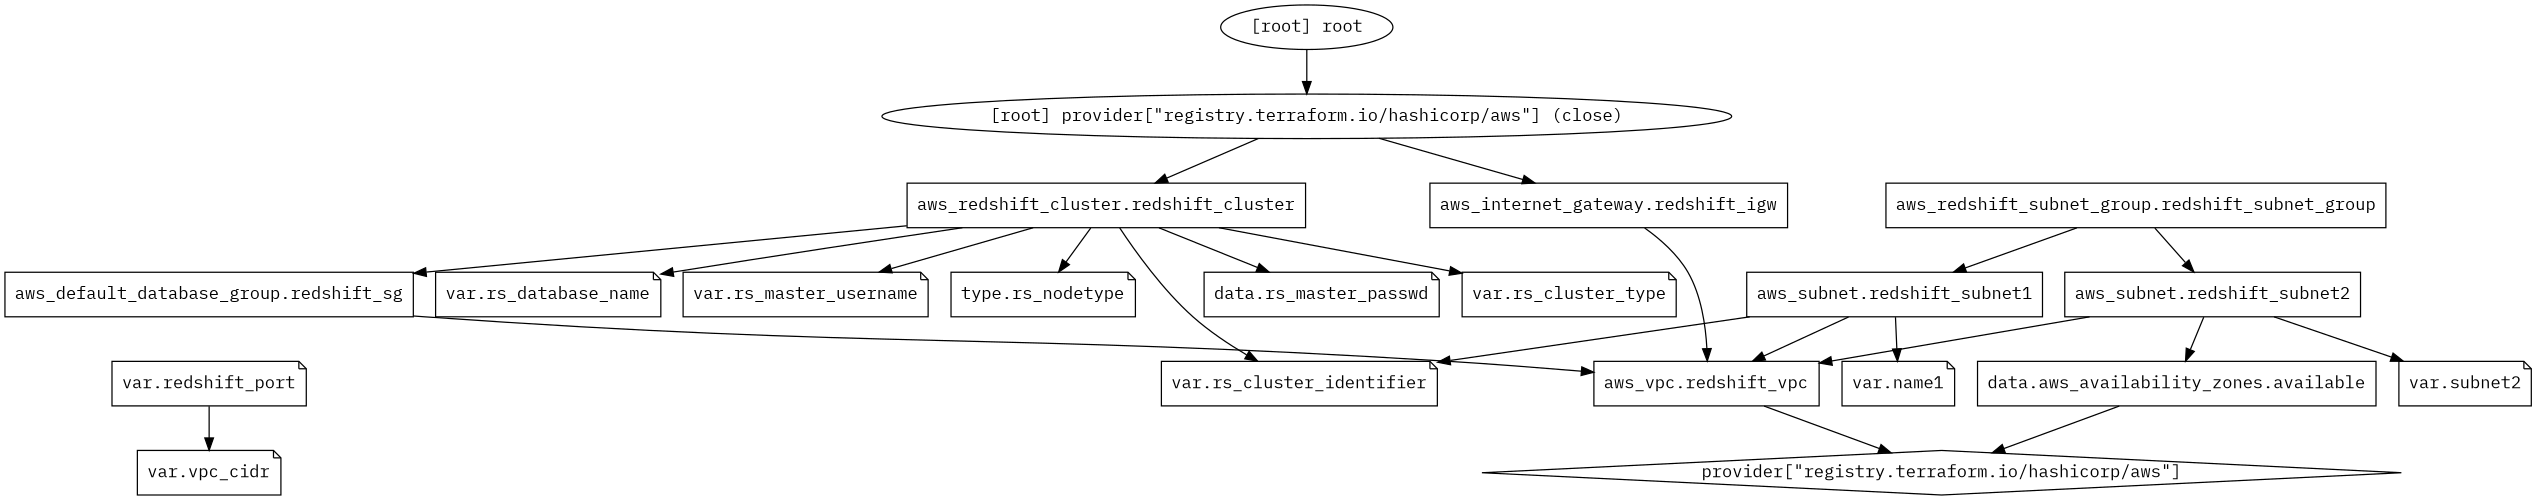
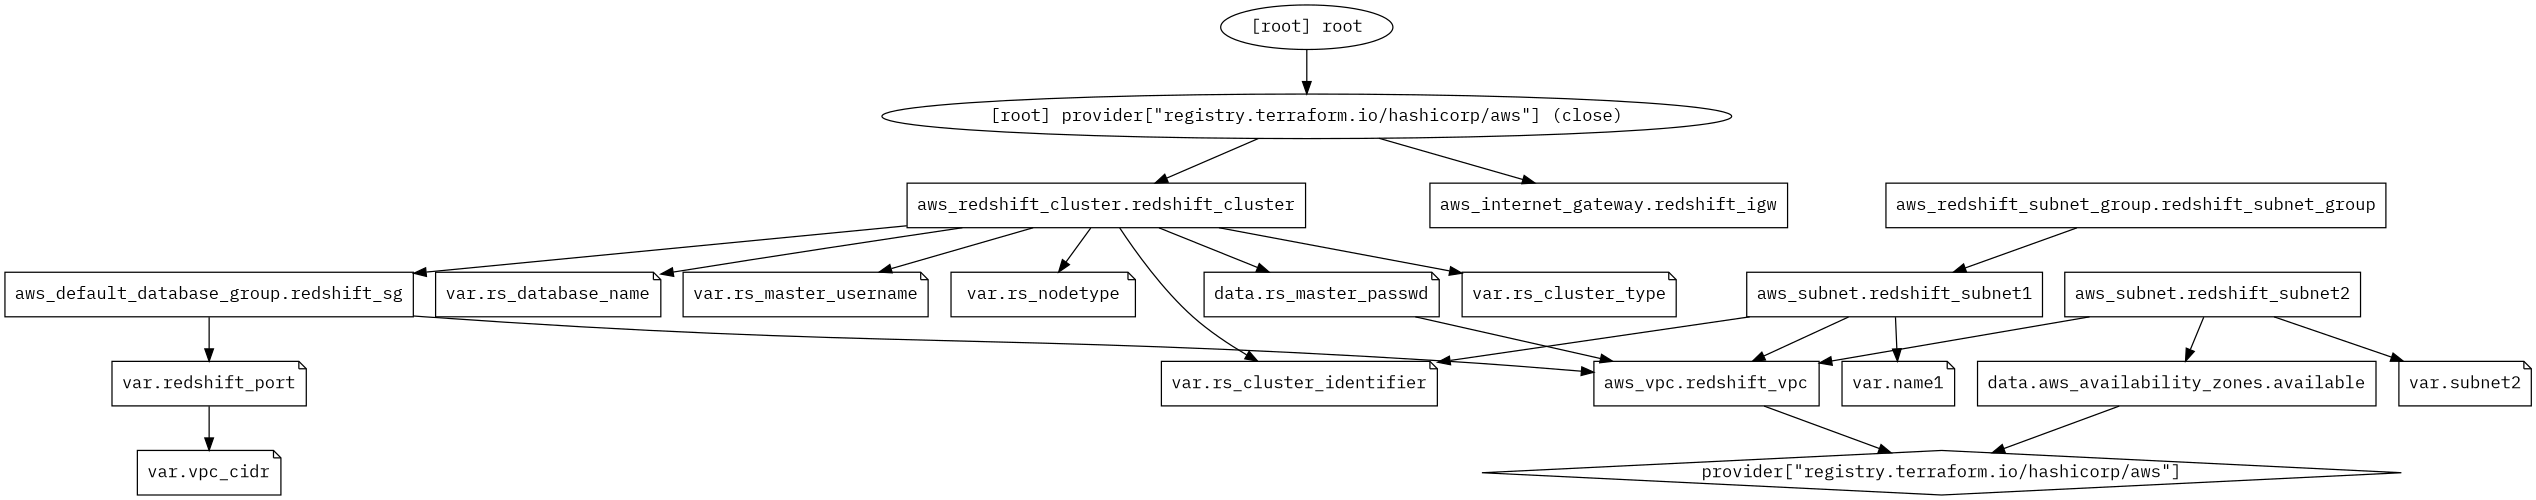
(2170, 245) -> none
(1692, 280) -> (1508, 338)
(1043, 295) -> (1043, 295)
none -> (209, 333)
